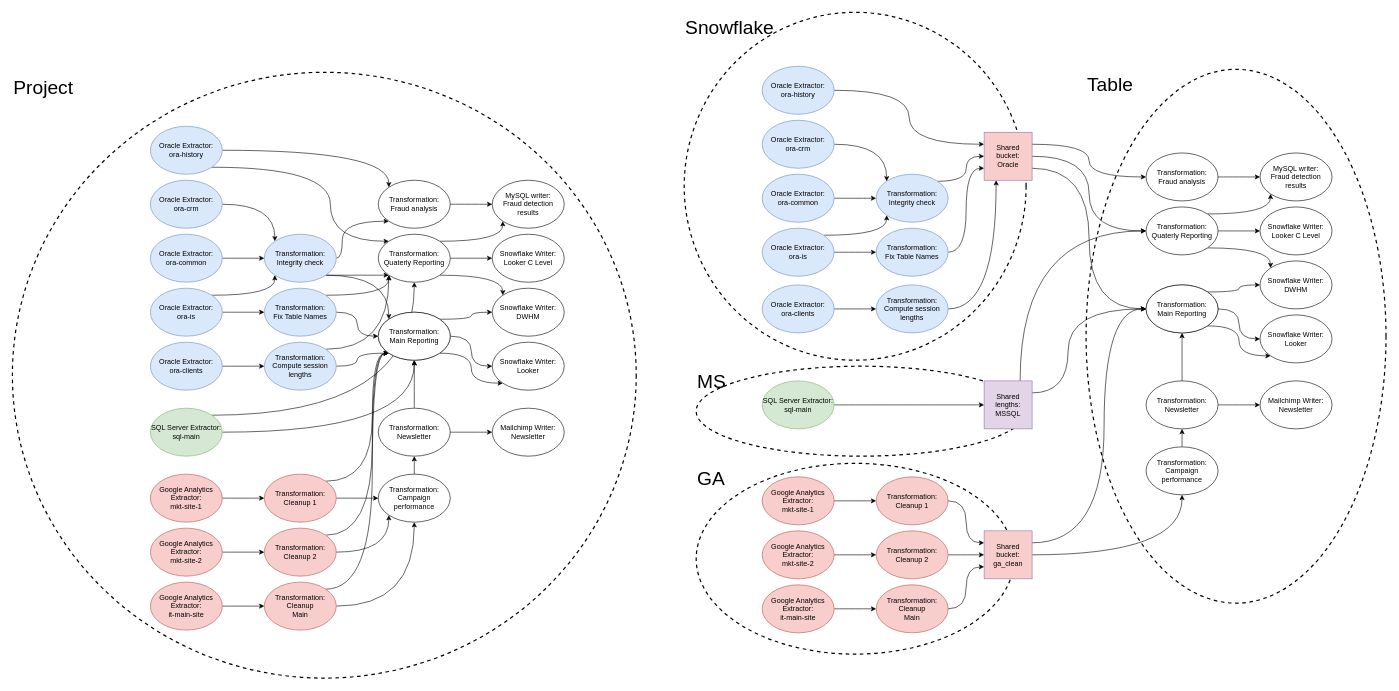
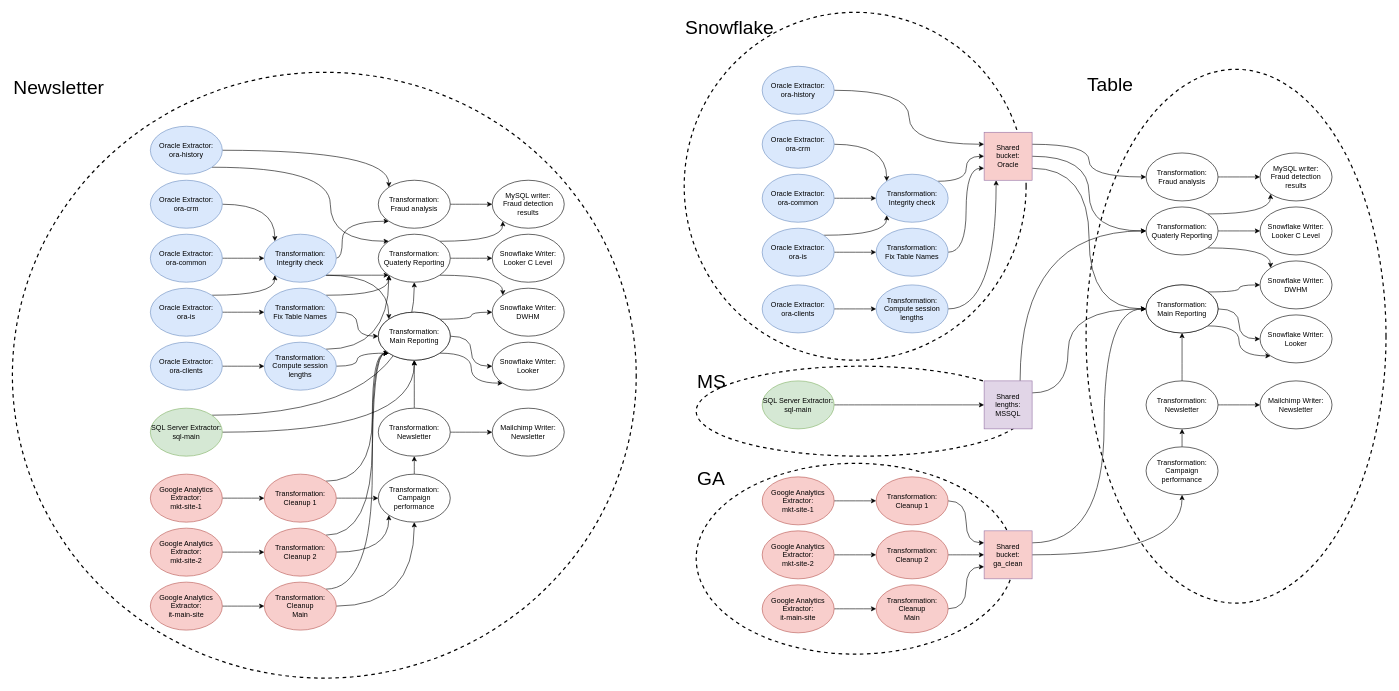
(51, 88) -> (65, 88)
